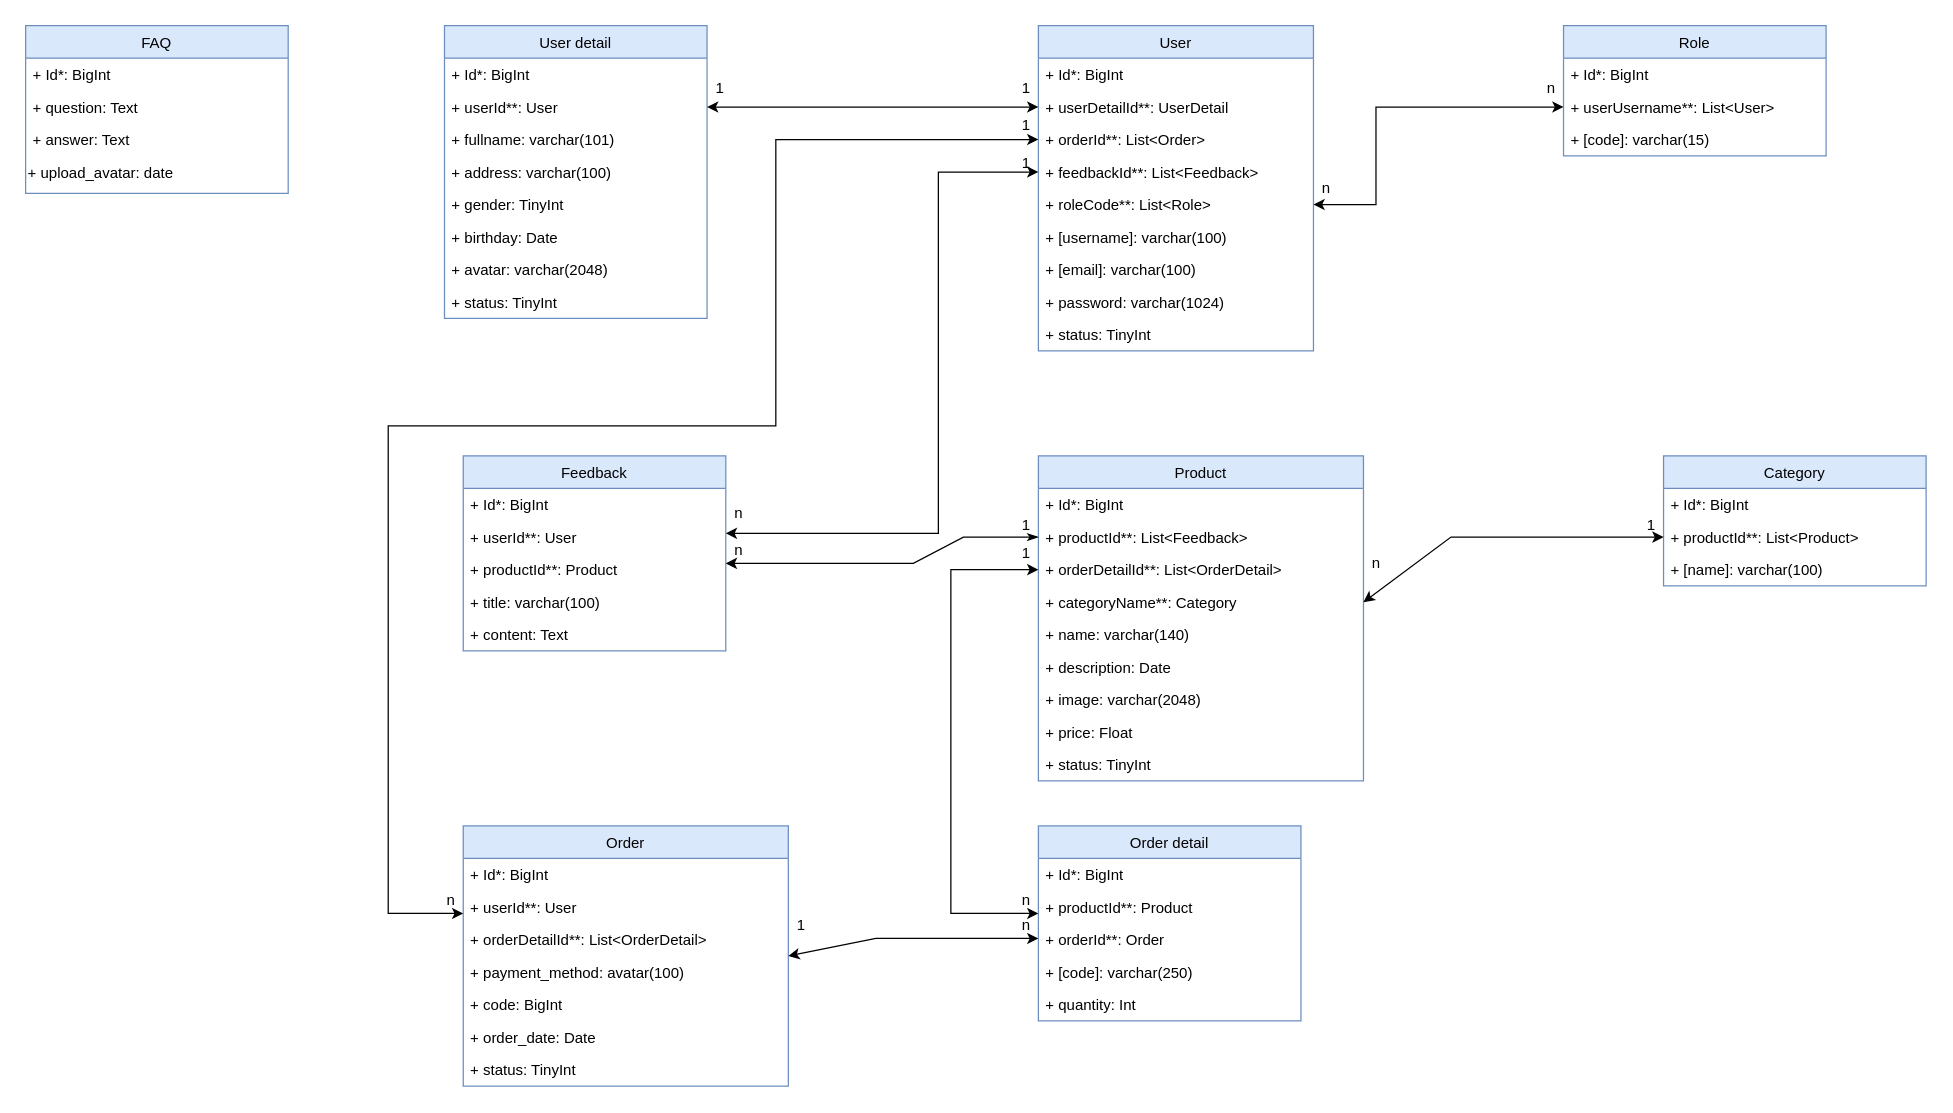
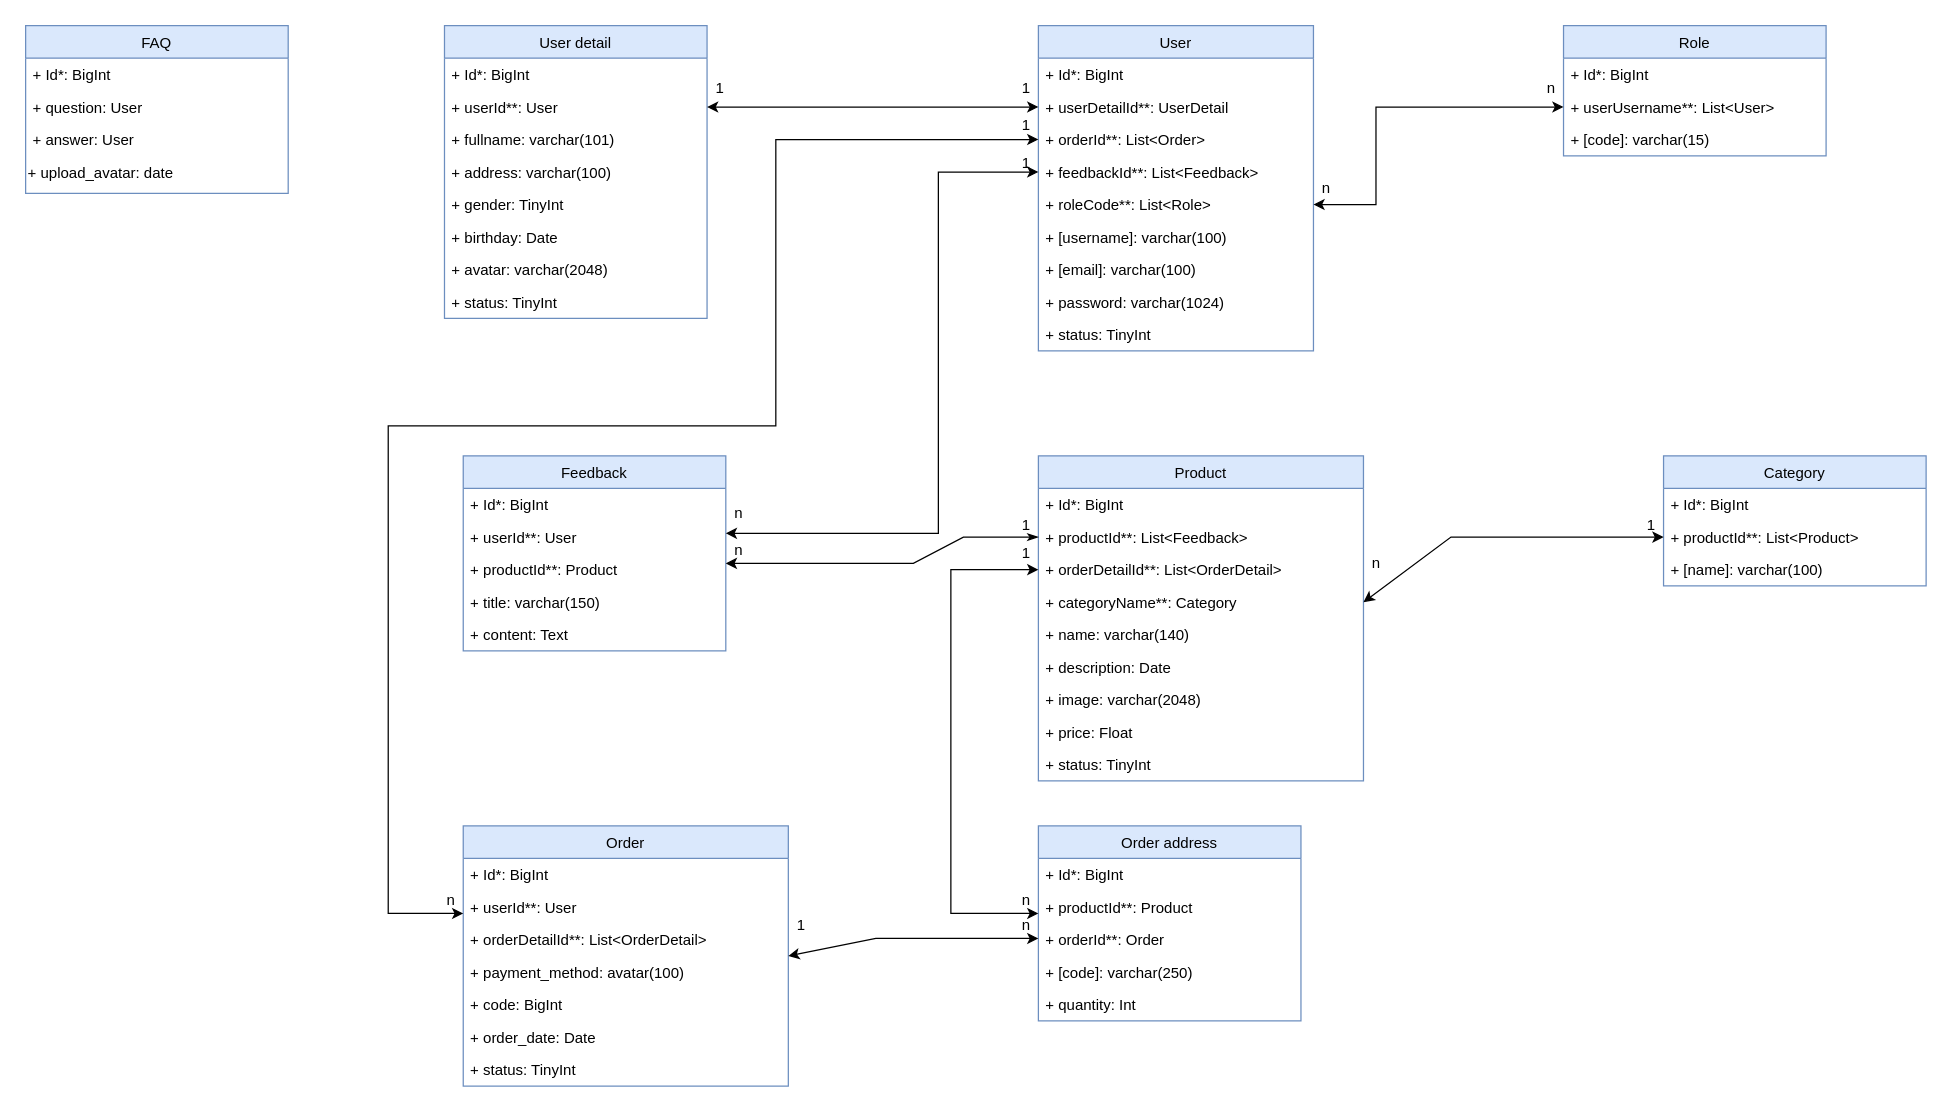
(92, 108) -> (92, 108)
(85, 140) -> (85, 140)
(548, 603) -> (548, 603)
(1169, 843) -> (1169, 843)
